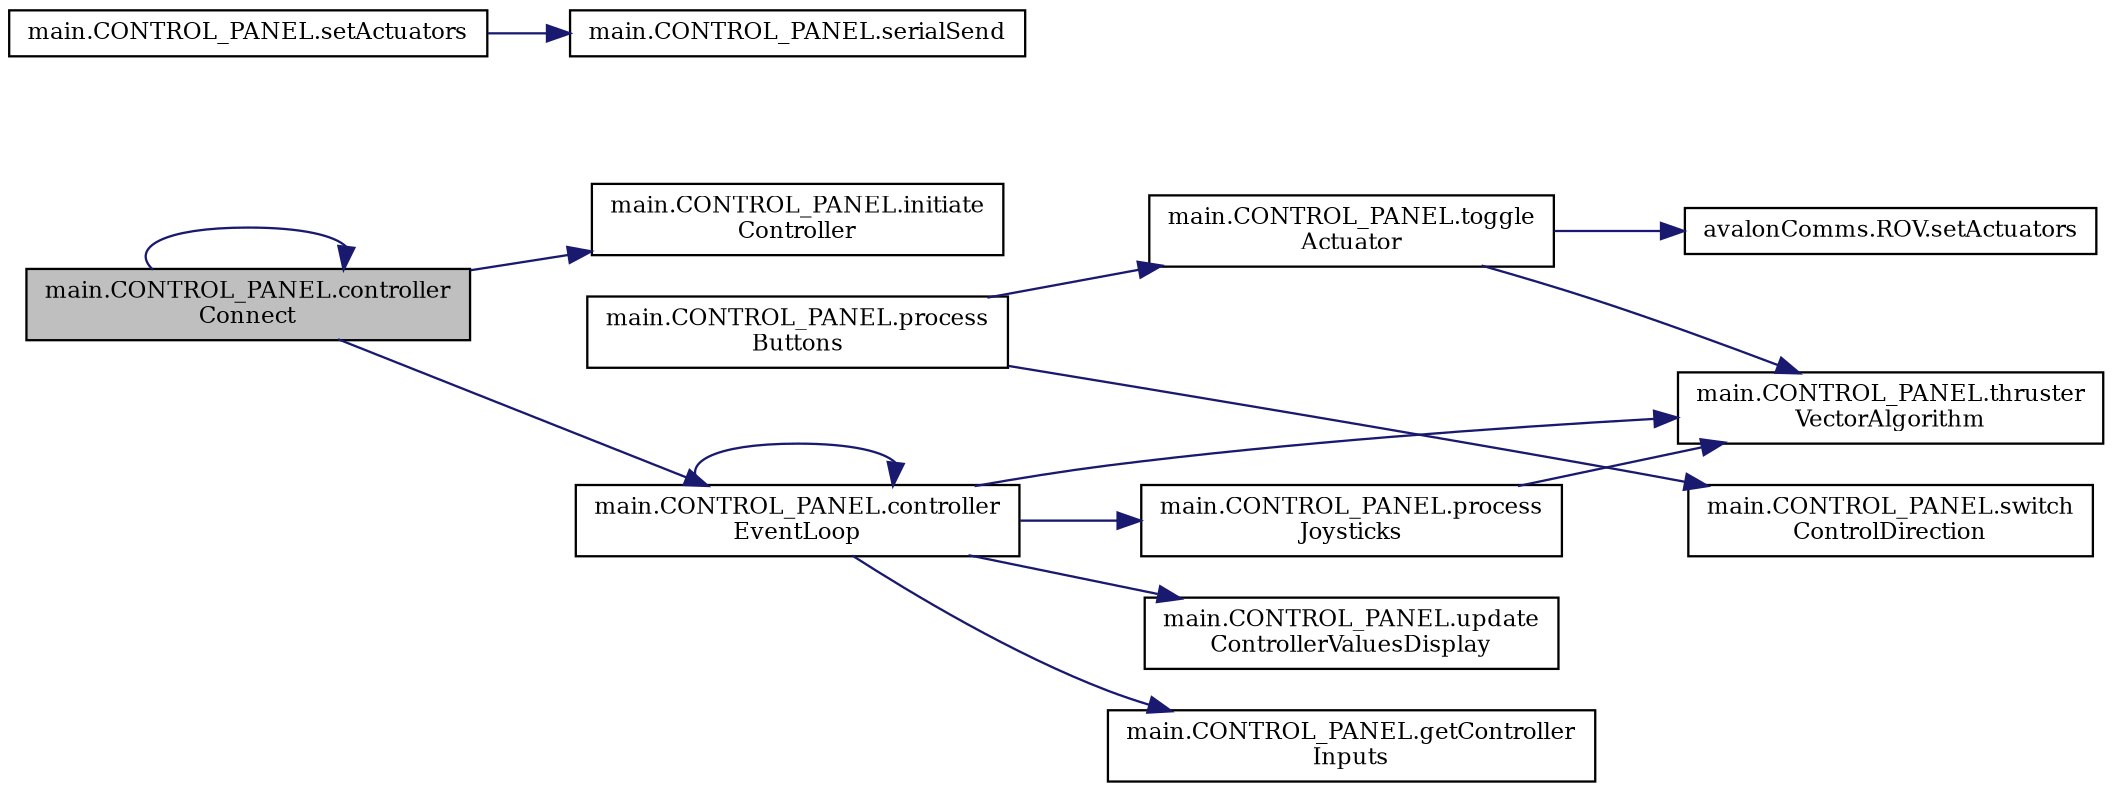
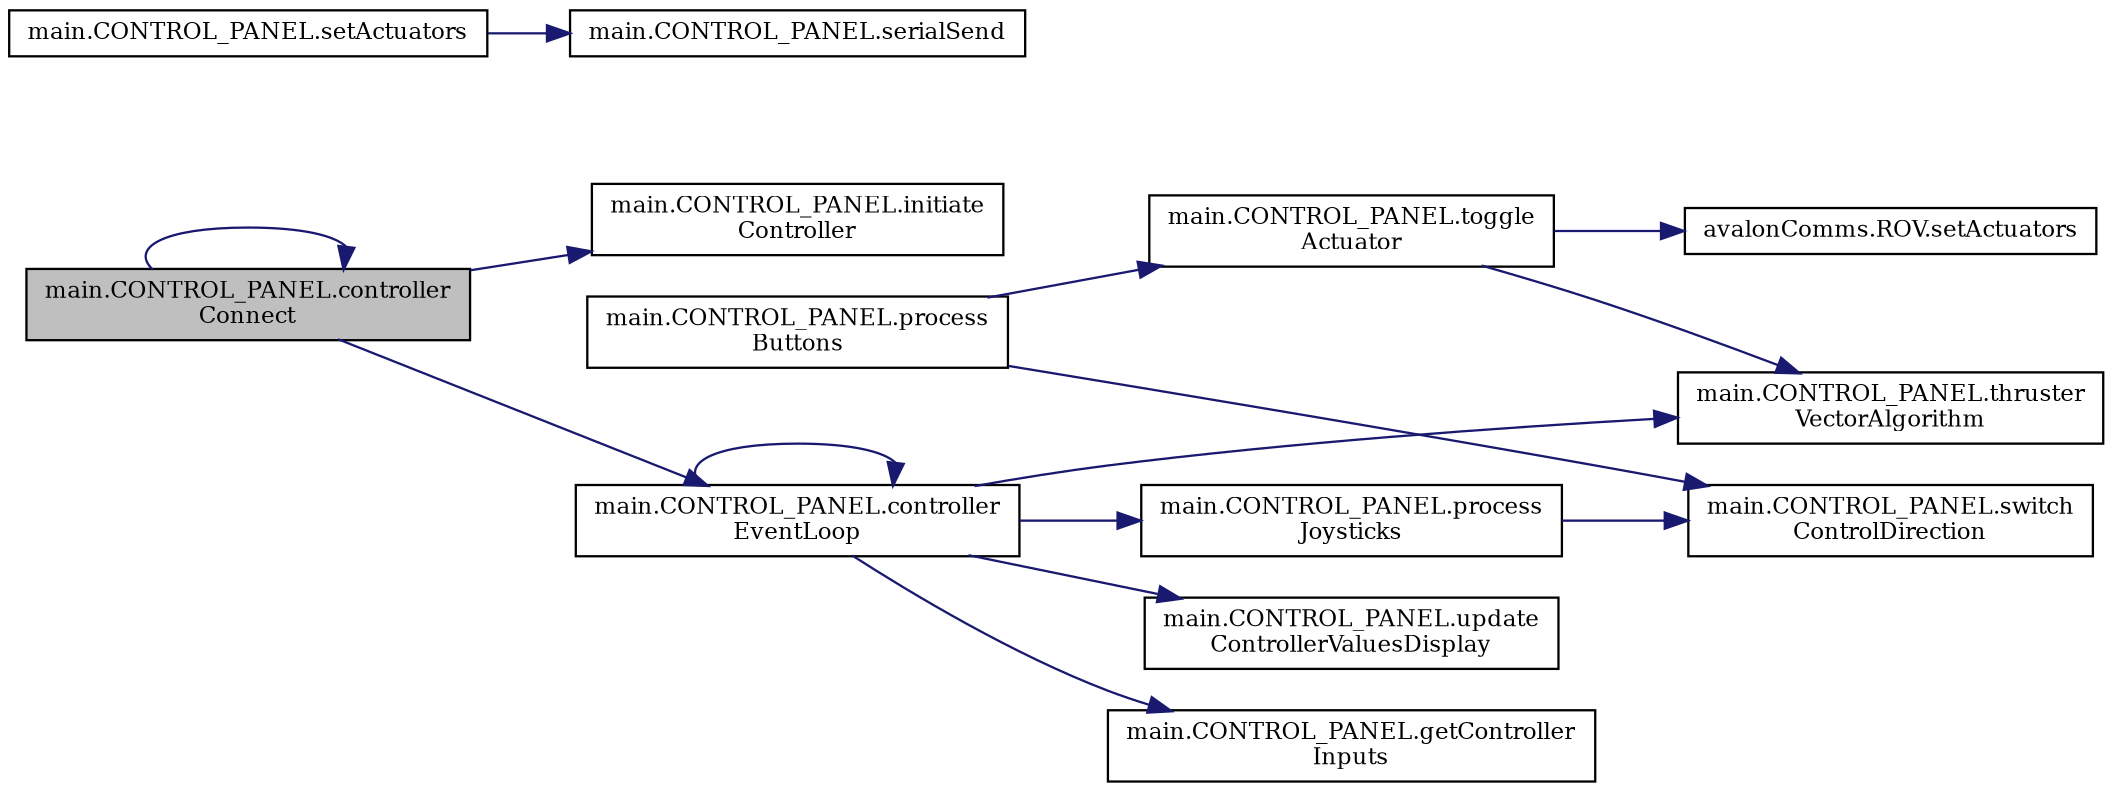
(1642, 460) -> (1613, 521)
